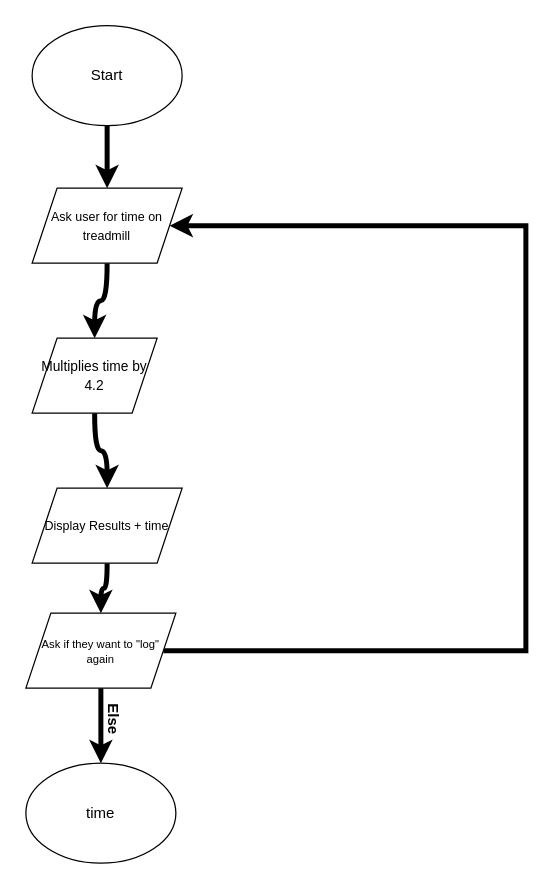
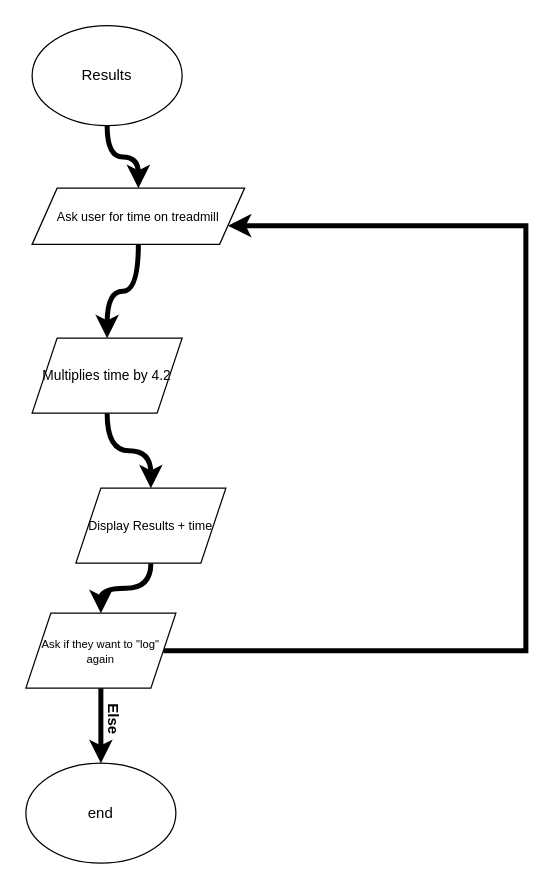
(107, 76) -> (107, 76)
(107, 226) -> (138, 216)
(94, 376) -> (107, 376)
(107, 526) -> (151, 526)
(101, 813) -> (101, 813)
